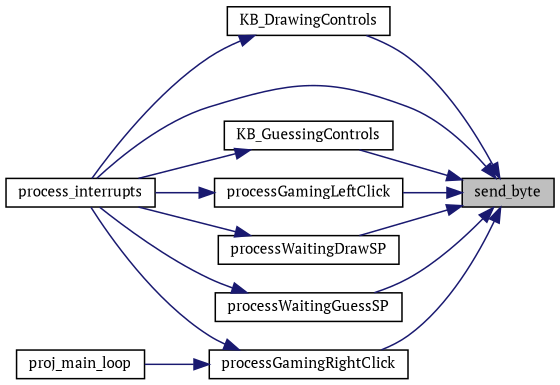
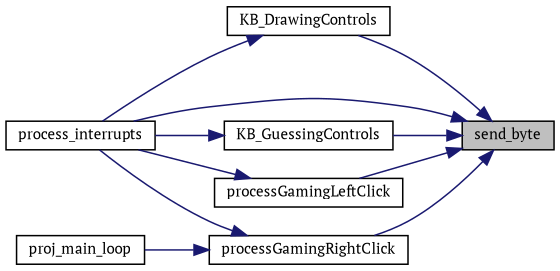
(309, 250) -> none
(309, 307) -> none
